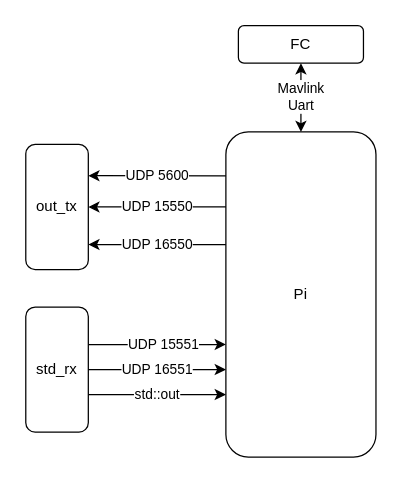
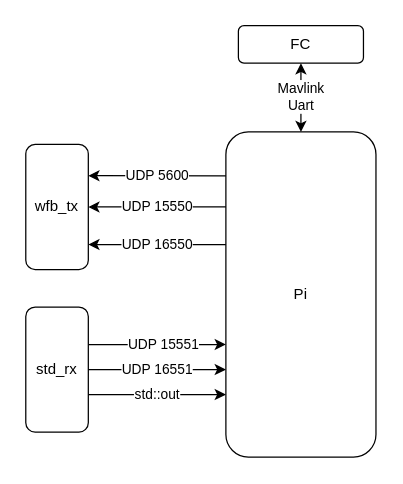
(57, 207) -> (57, 207)
